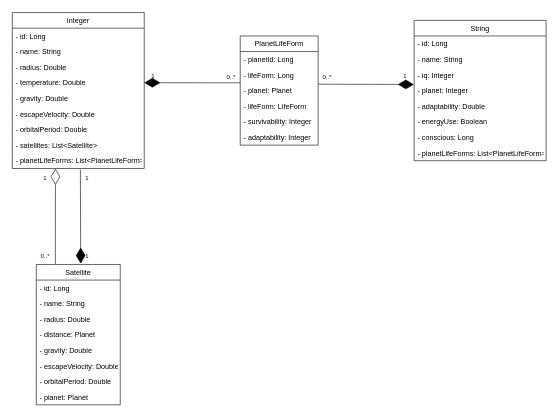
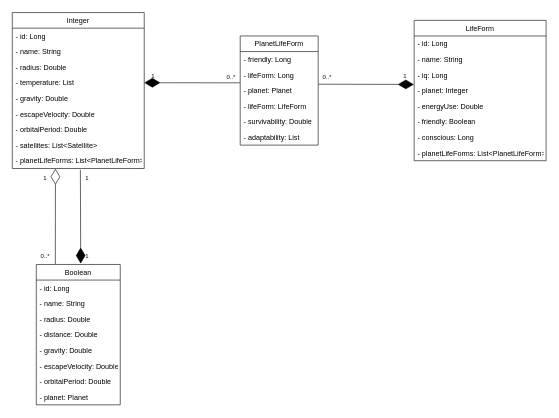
(480, 28) -> (480, 28)
(272, 59) -> (271, 59)
(440, 75) -> (434, 75)
(54, 83) -> (50, 83)
(455, 106) -> (452, 106)
(285, 122) -> (282, 122)
(454, 122) -> (450, 122)
(284, 137) -> (277, 137)
(78, 272) -> (78, 272)
(71, 335) -> (71, 335)
